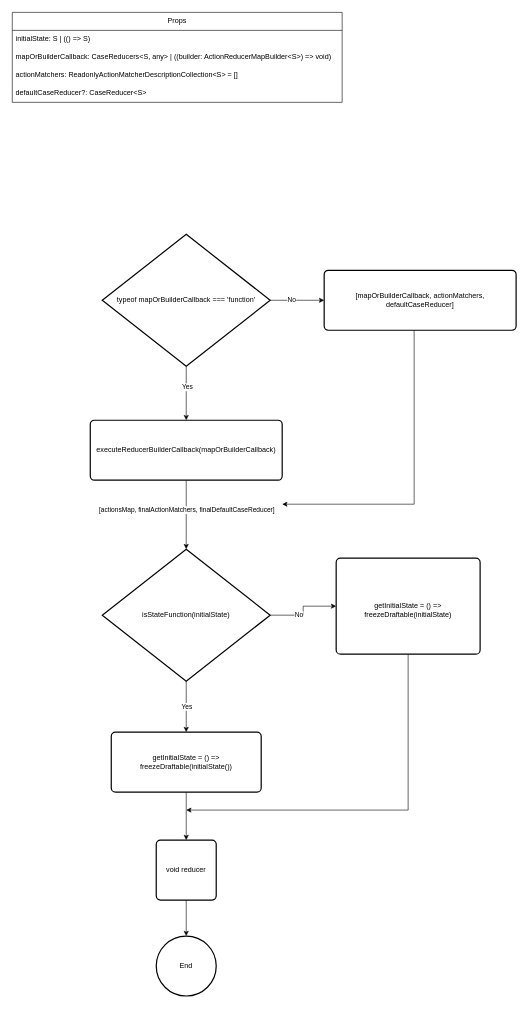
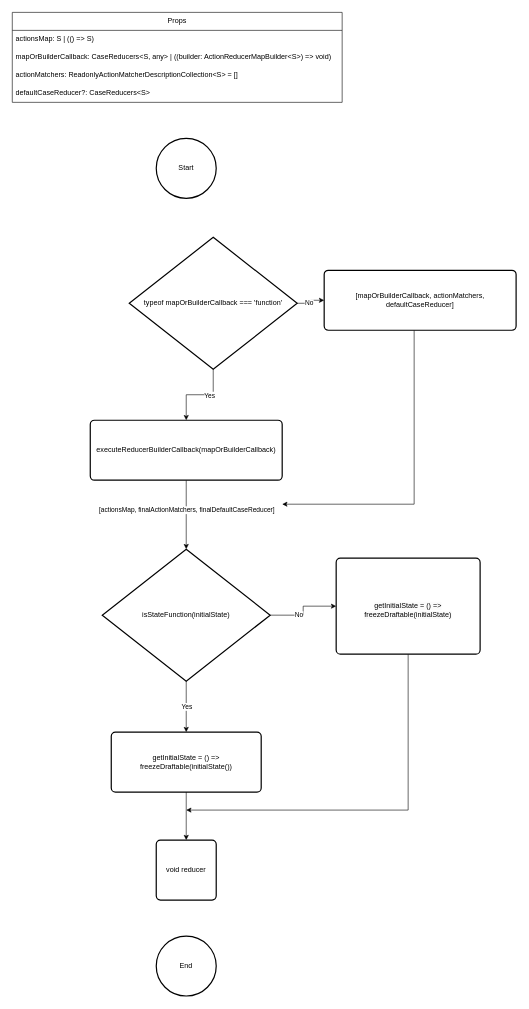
(60, 39) -> (59, 39)
(84, 93) -> (86, 93)
none -> (186, 168)
(186, 300) -> (213, 303)
(186, 930) -> none
